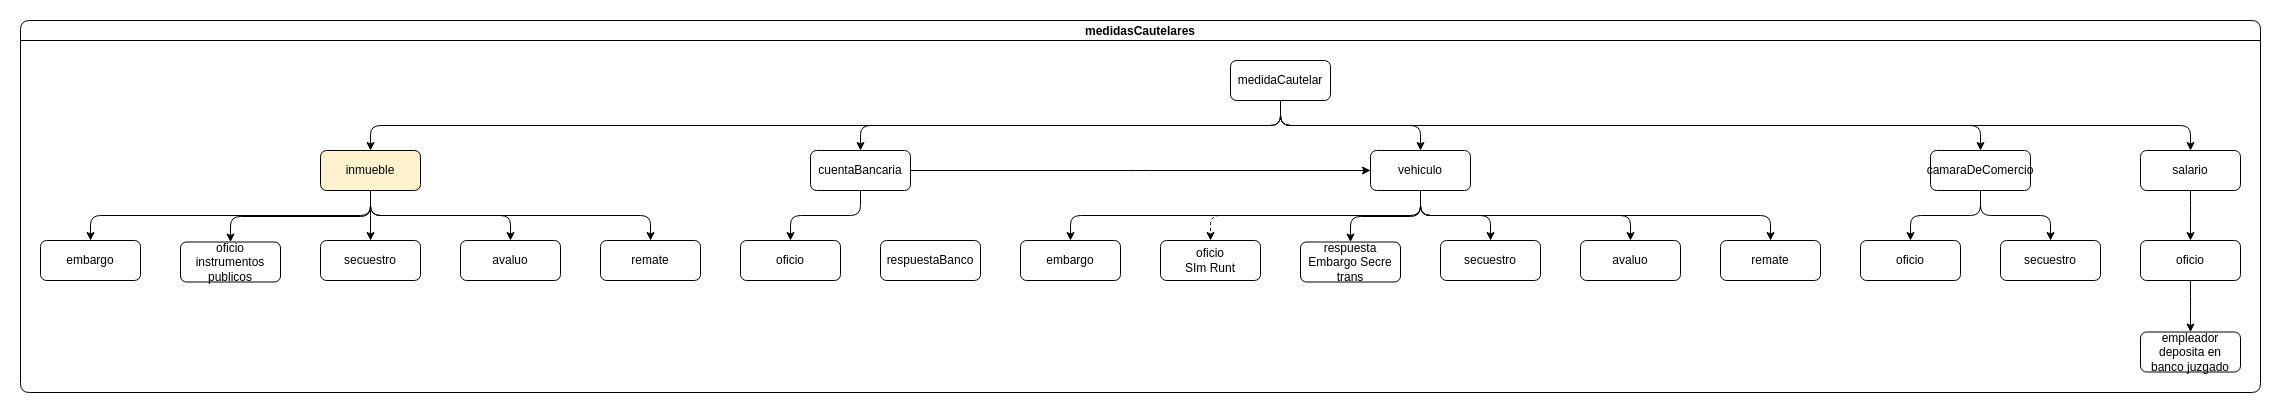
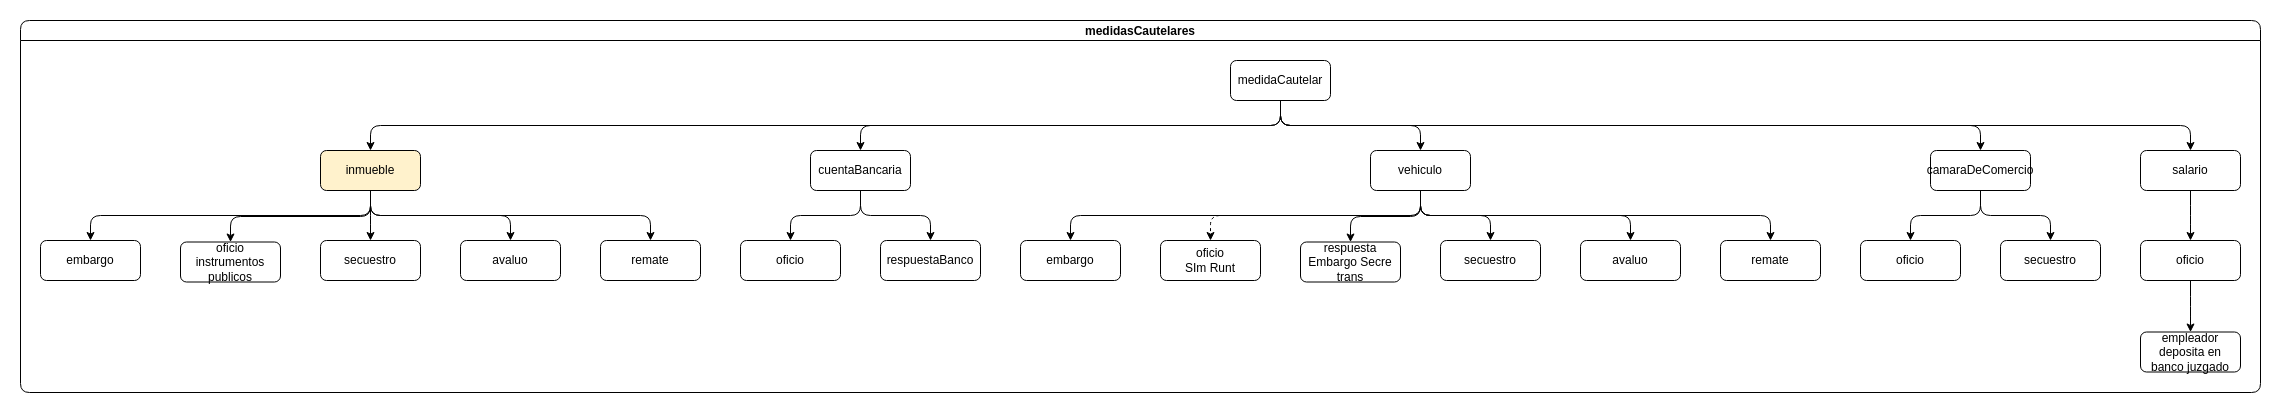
(1137, 171) -> (902, 216)
